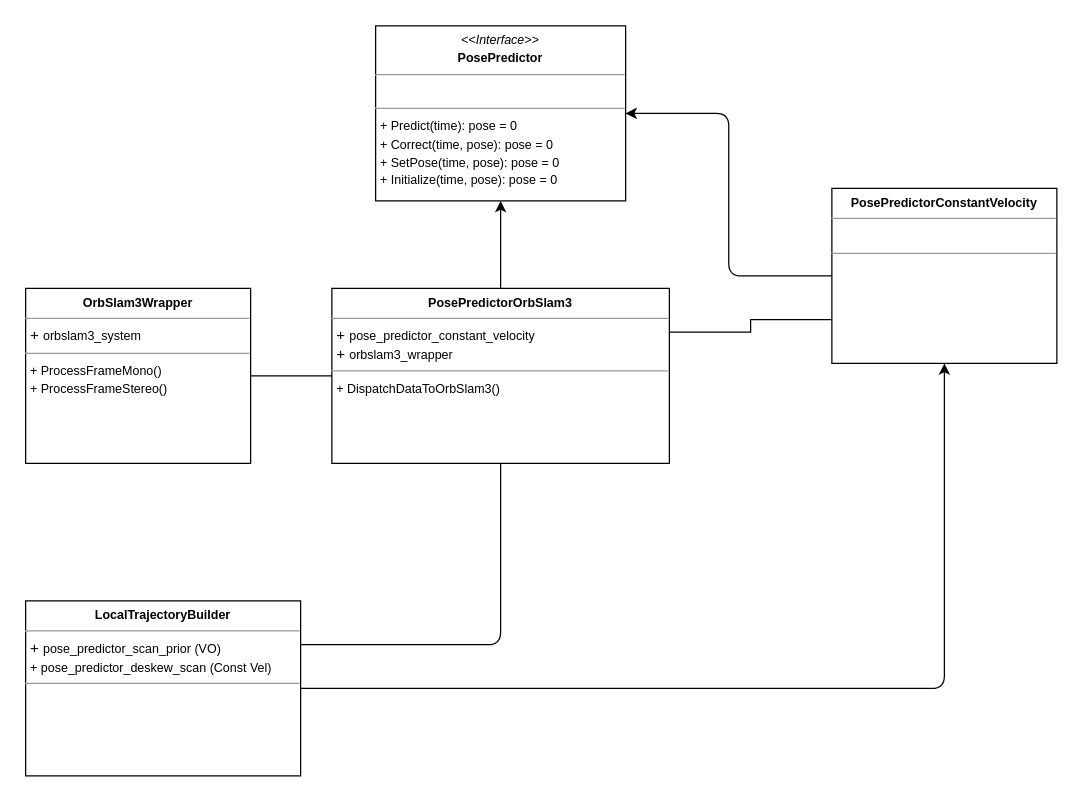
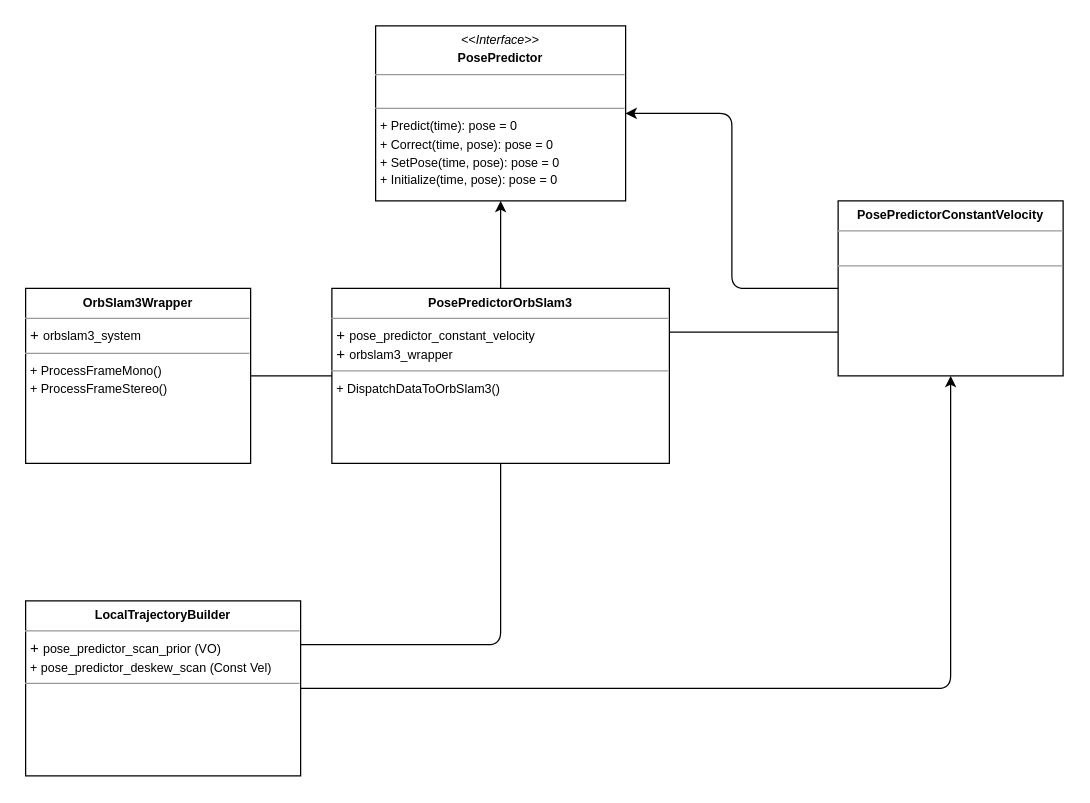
(944, 276) -> (951, 288)
